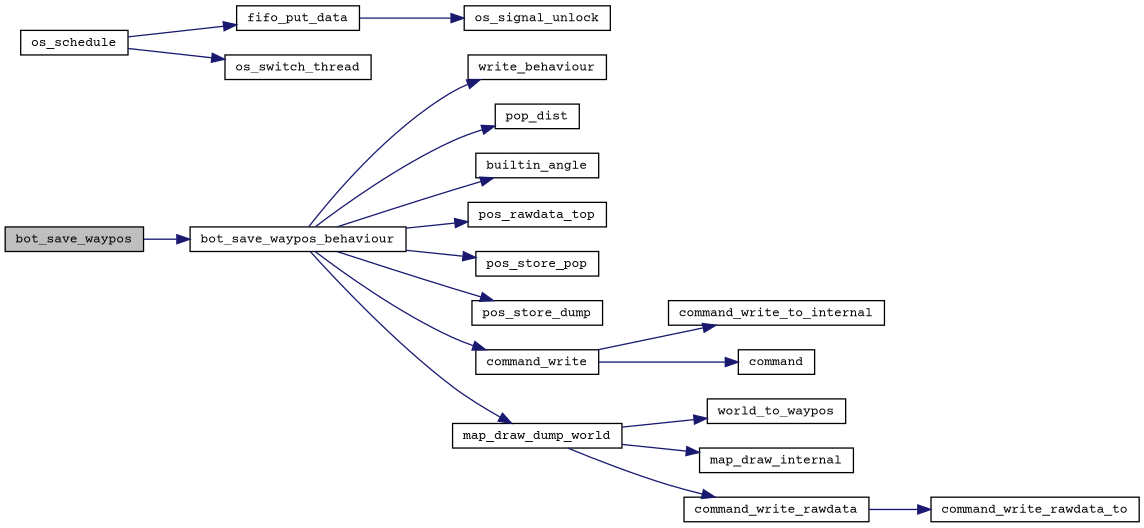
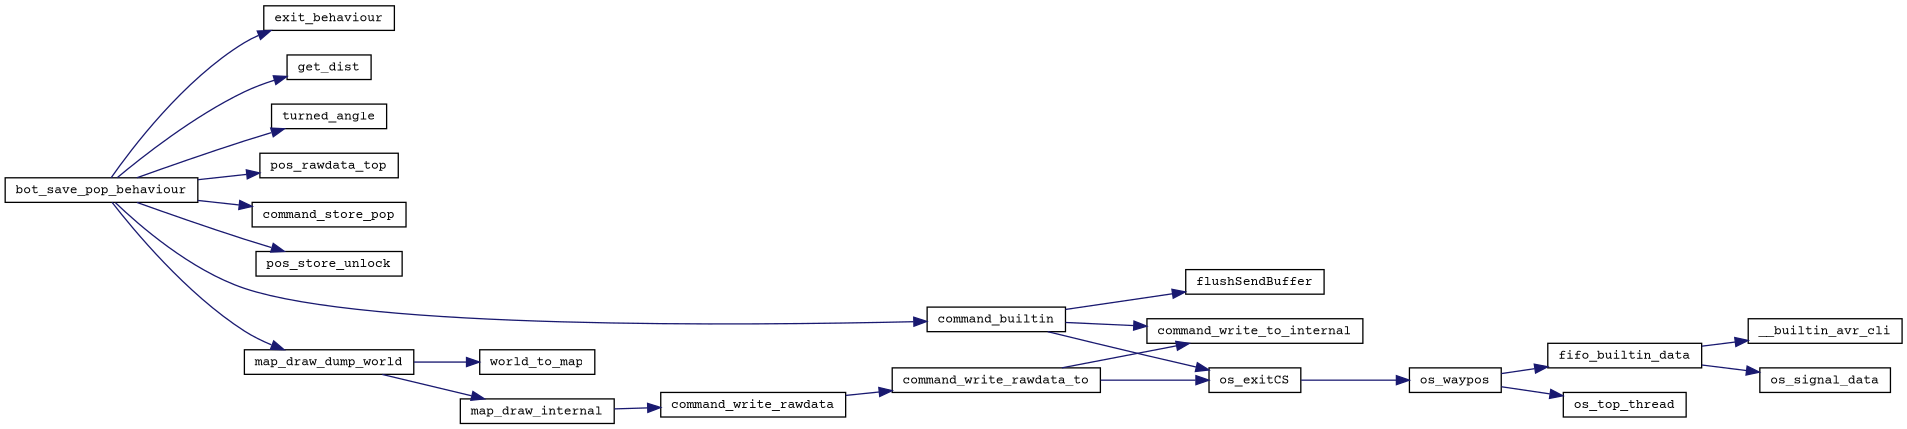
(298, 18) -> (1625, 356)
(537, 18) -> (1825, 380)
(74, 43) -> (1455, 380)
(298, 67) -> (1625, 405)
(537, 67) -> (329, 18)
(537, 116) -> (329, 67)
(537, 166) -> (329, 116)
(74, 239) -> none
(298, 239) -> (102, 190)
(537, 264) -> (329, 215)
(537, 313) -> (329, 264)
none -> (1825, 331)
none -> (1116, 357)
(537, 362) -> (996, 319)
(776, 362) -> (1255, 282)
none -> (1255, 380)
(776, 411) -> (537, 362)
(634, 474) -> (631, 408)
